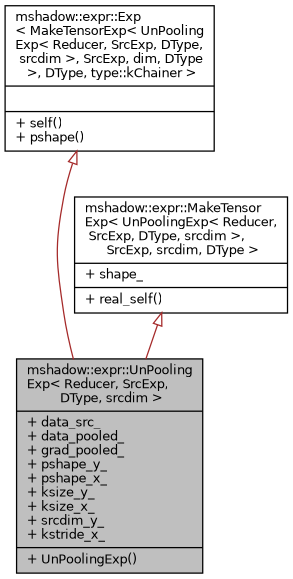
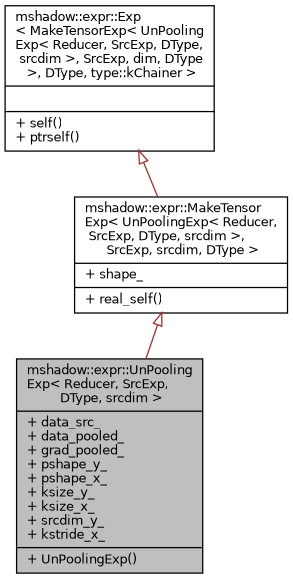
(50, 138) -> (48, 138)
(58, 261) -> (151, 180)
